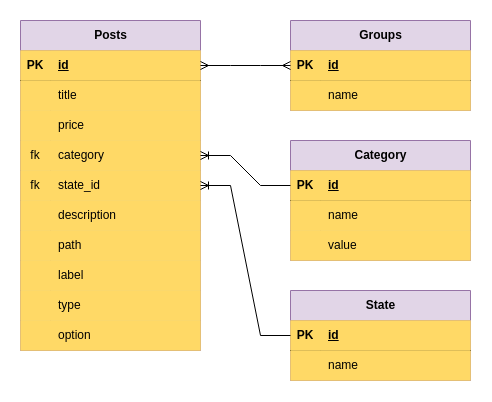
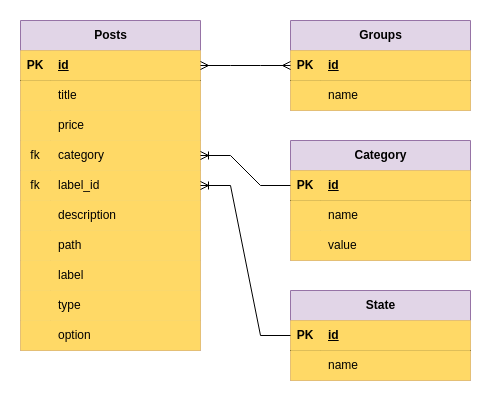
(84, 186) -> (81, 186)
